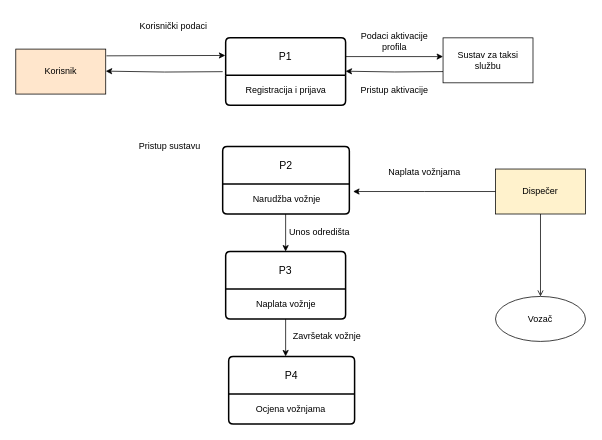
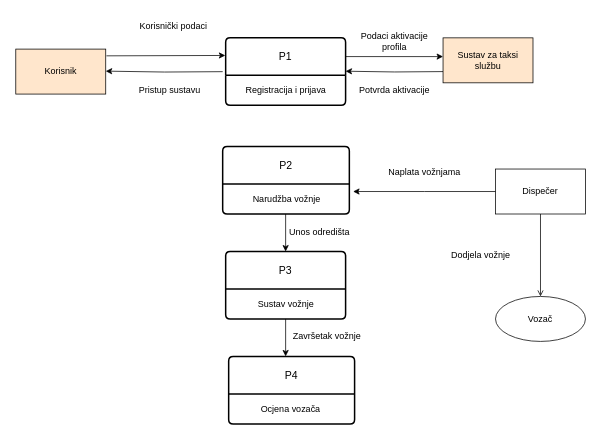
(488, 60) -> (488, 60)
(395, 90) -> (395, 90)
(169, 147) -> (169, 90)
(540, 192) -> (540, 192)
none -> (480, 255)
(286, 304) -> (286, 304)
(292, 409) -> (292, 409)
